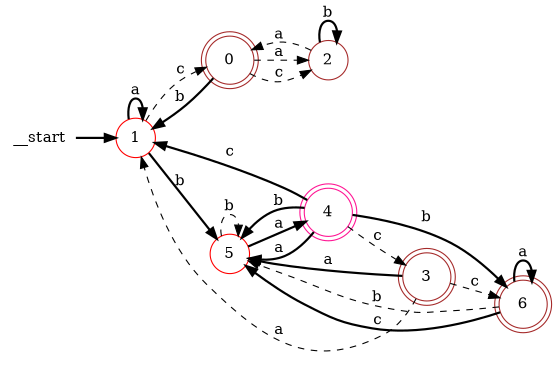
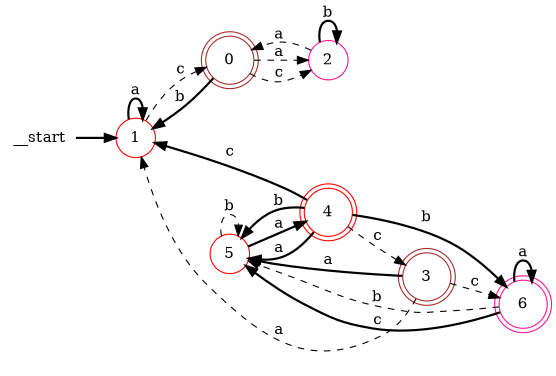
(328, 60) -> (328, 60)
(179, 191) -> none
(328, 212) -> (328, 212)
(523, 304) -> (523, 304)
